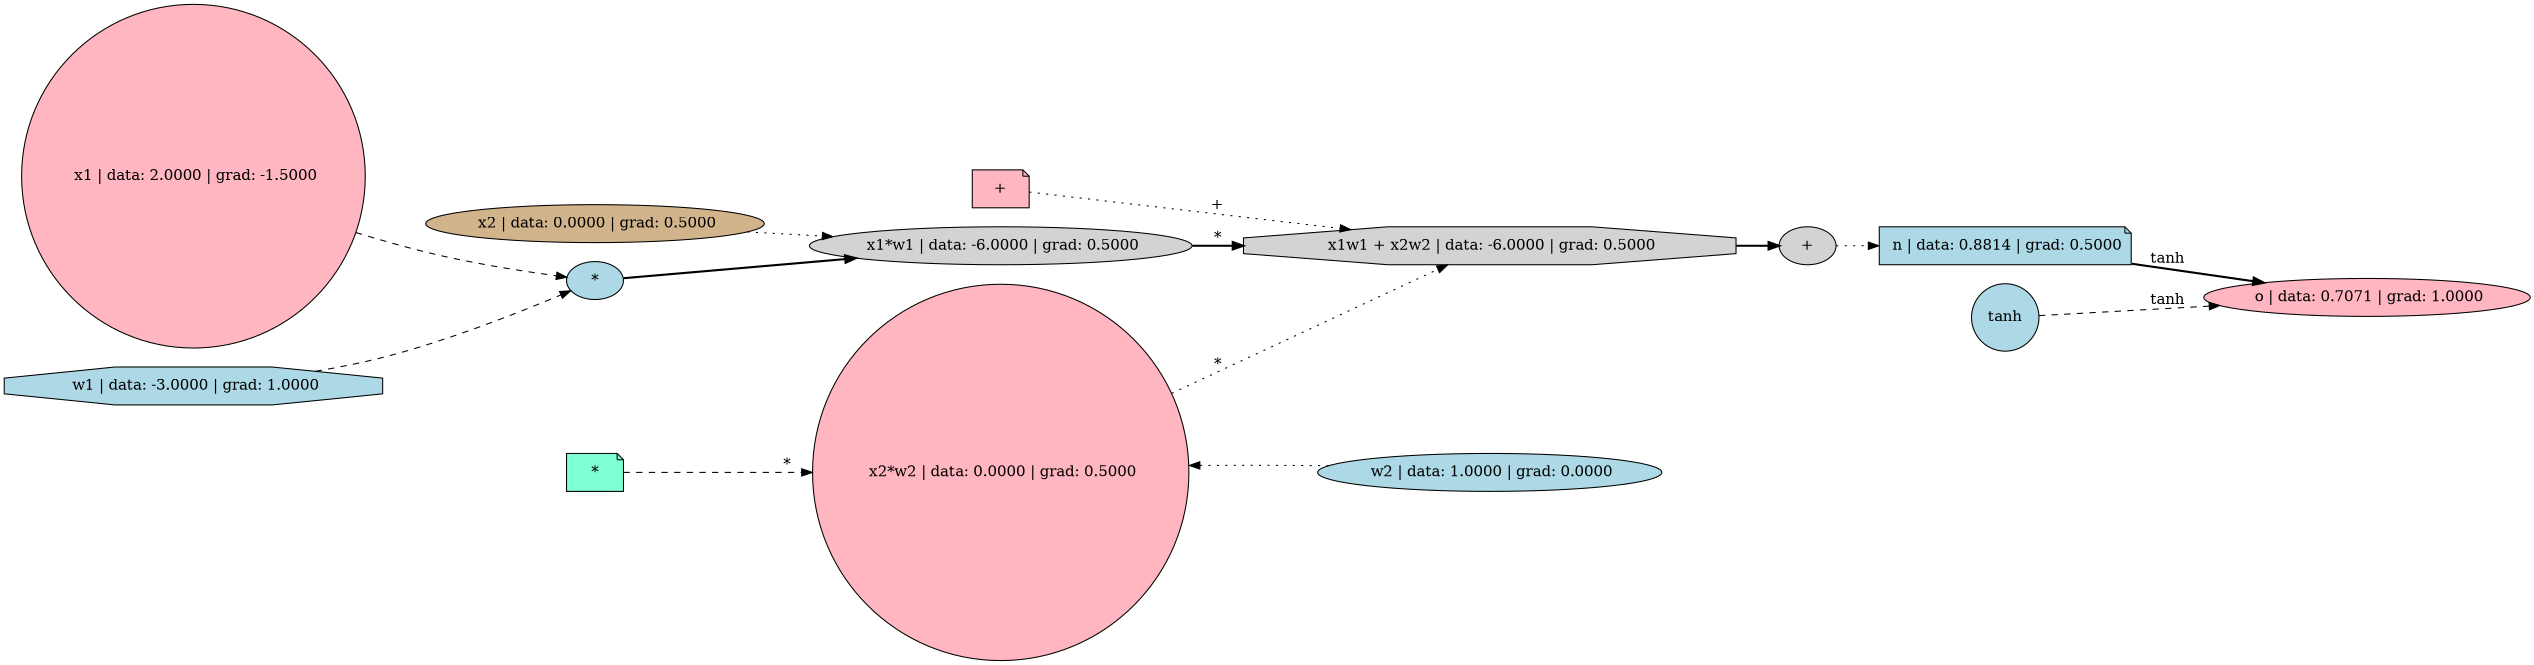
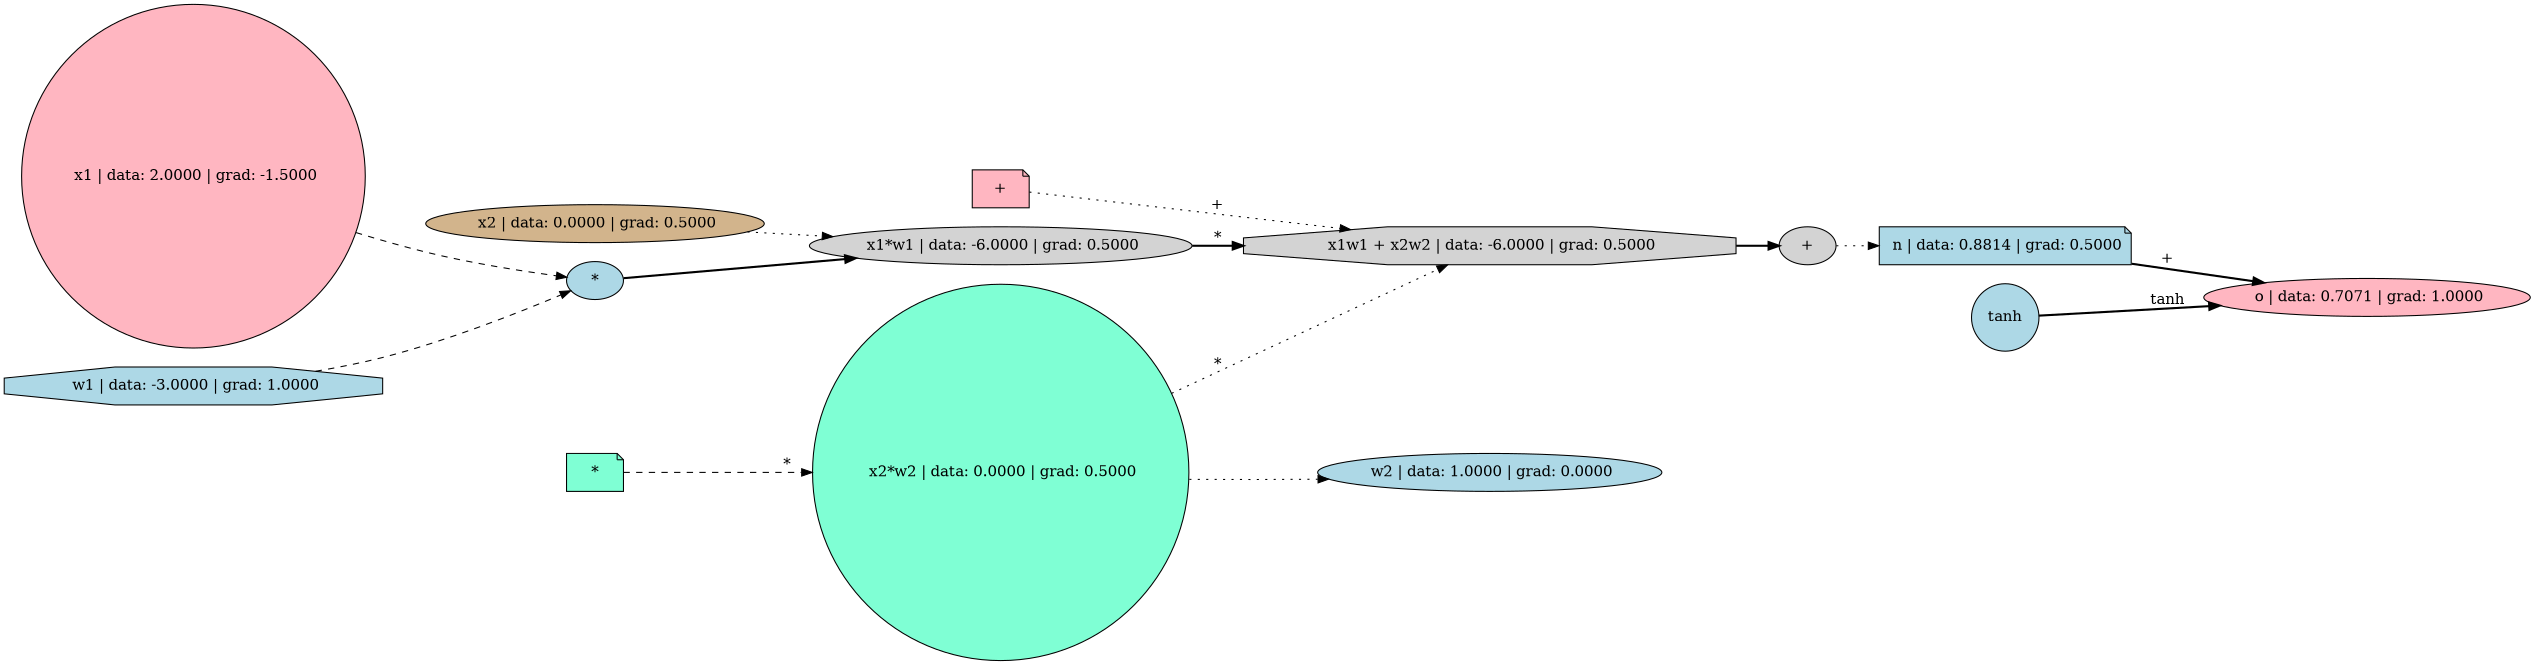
(2168, 259) -> (2168, 259)
(2124, 311) -> (2124, 311)
(1264, 465) -> (1254, 480)
(1001, 472) -> (1001, 472)
